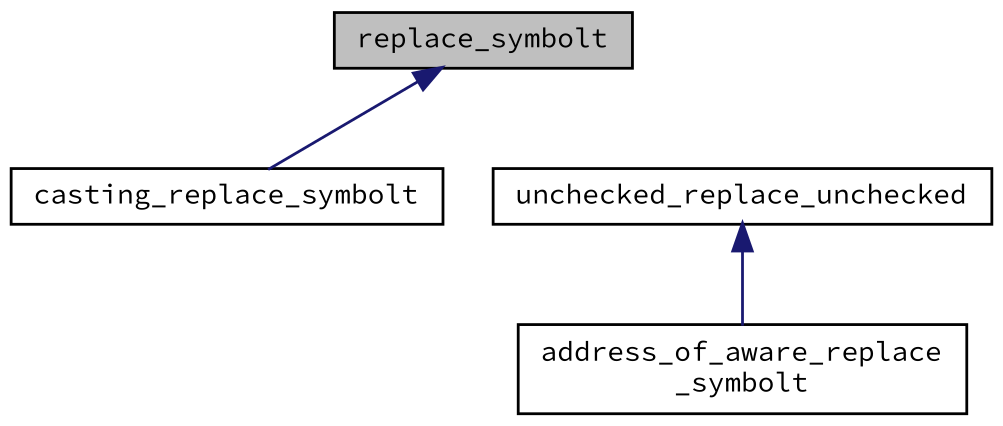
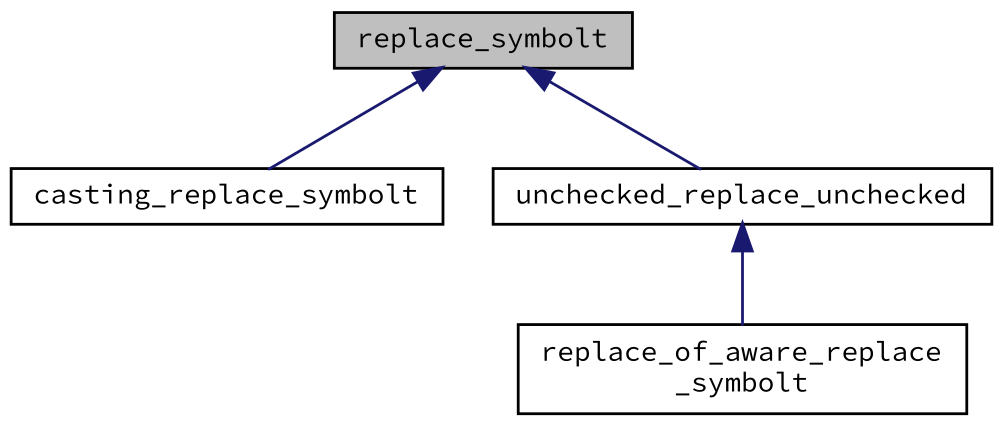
none -> (625, 126)
(742, 369) -> (742, 369)
